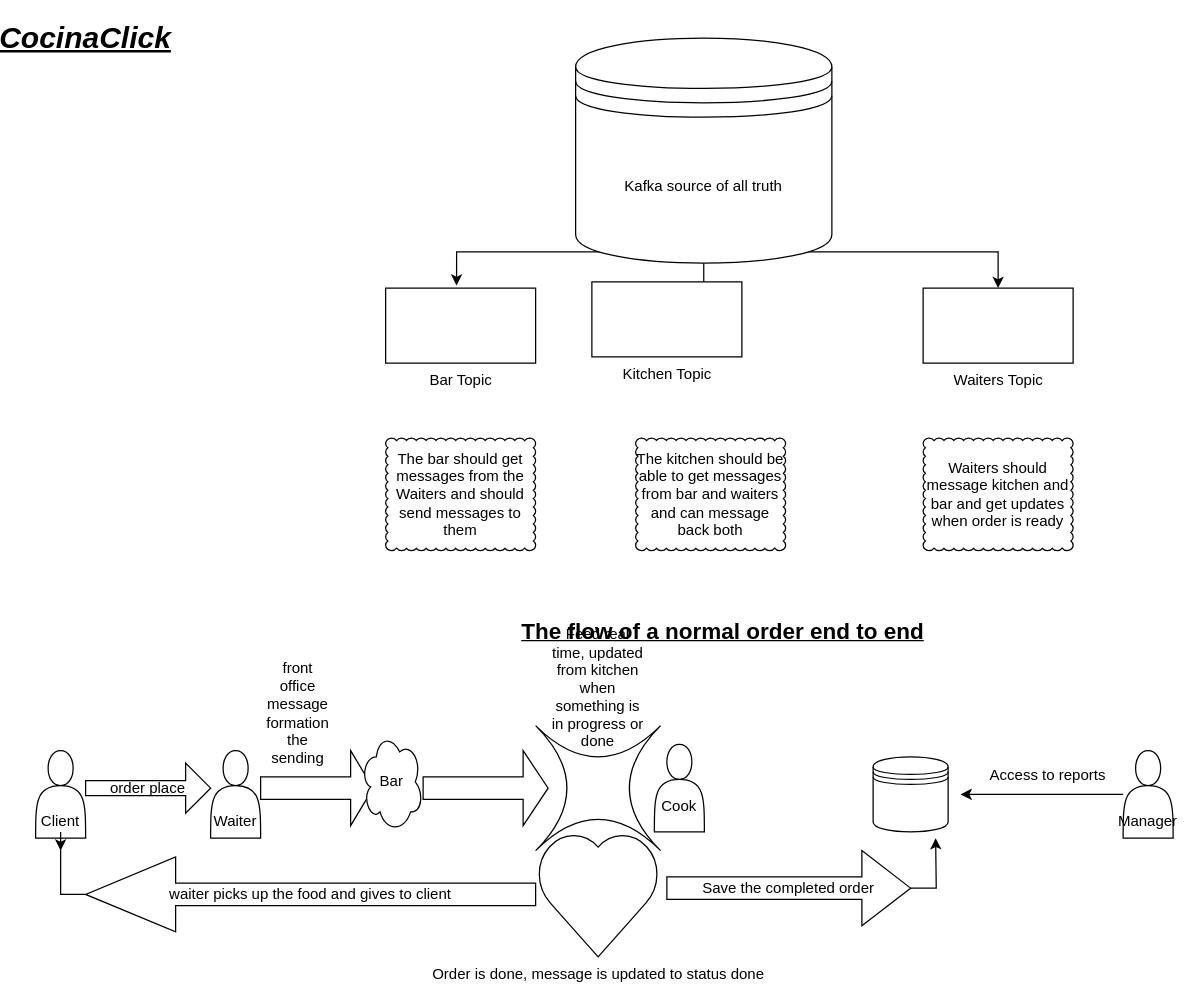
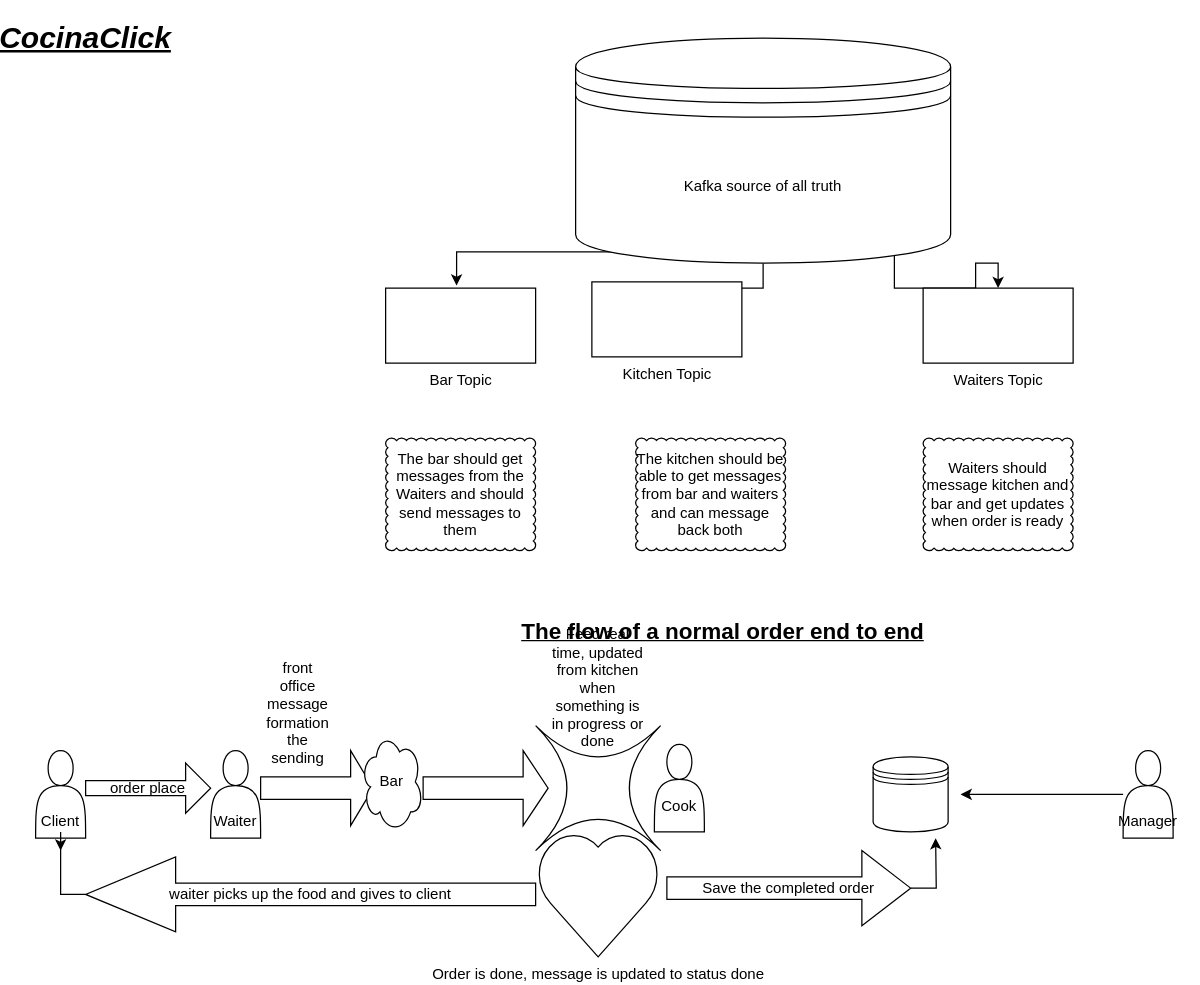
(704, 151) -> (763, 151)
(1048, 776) -> none
